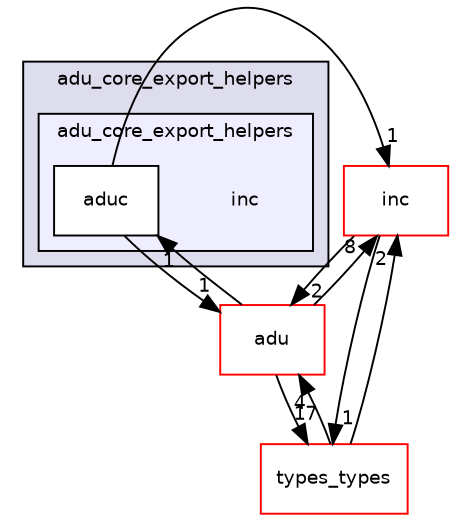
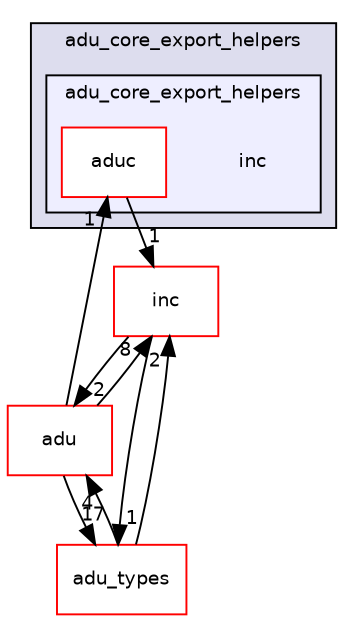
(106, 201) -> (114, 162)
(175, 279) -> none
(334, 479) -> (122, 580)
